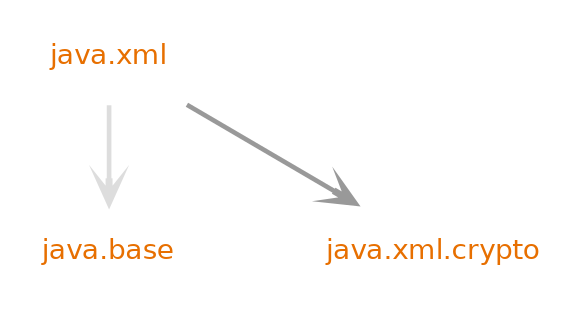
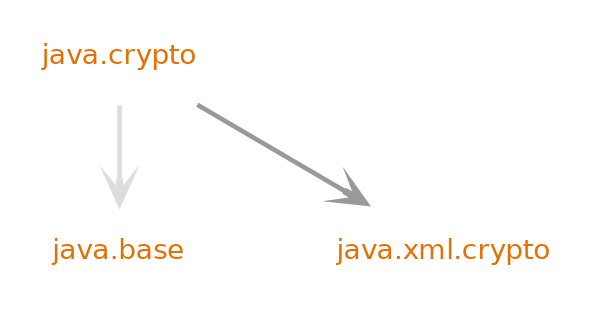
(109, 57) -> (120, 57)
